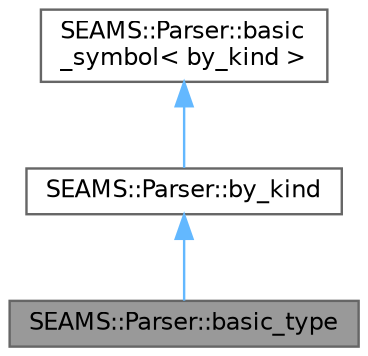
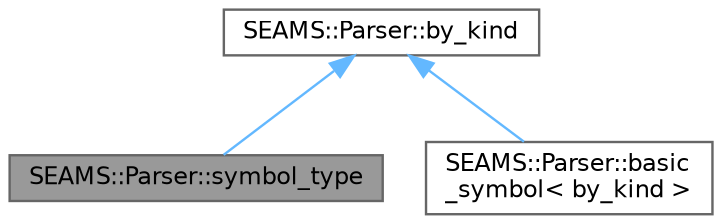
(184, 137) -> (476, 106)
(184, 324) -> (196, 178)
